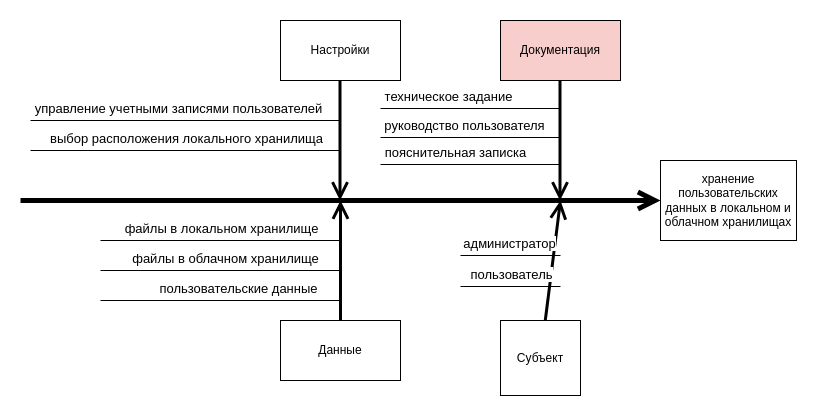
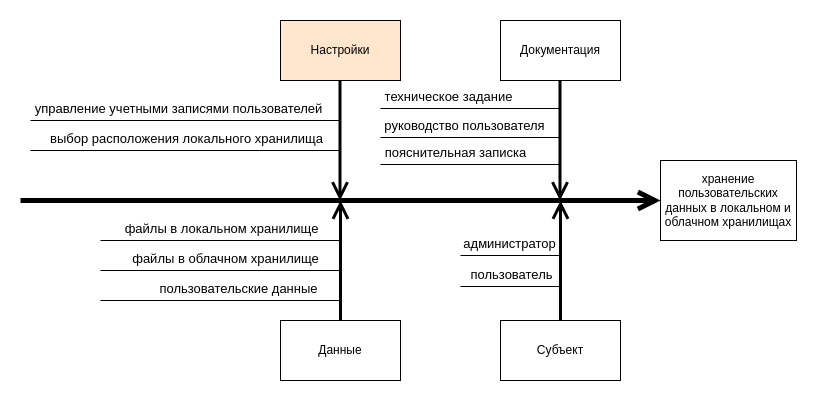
(341, 51) -> (341, 51)
(561, 51) -> (561, 51)
(541, 358) -> (561, 351)
